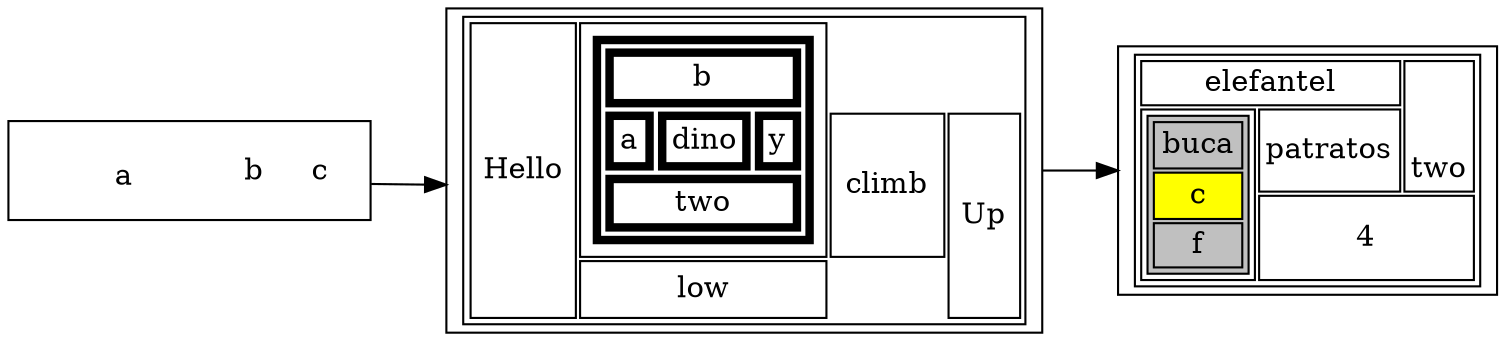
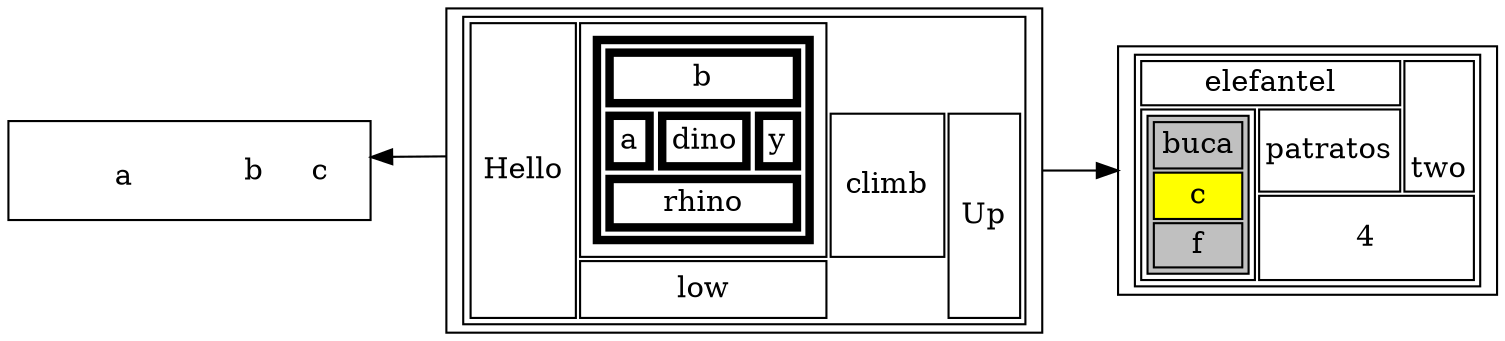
(398, 184) -> (419, 157)
(703, 202) -> (703, 202)
